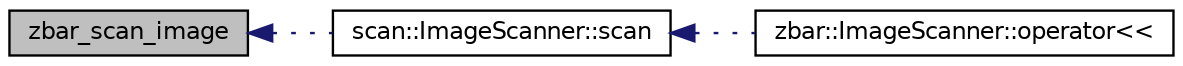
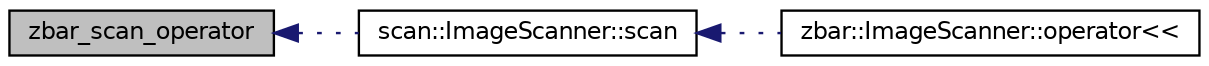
(129, 33) -> (142, 33)
